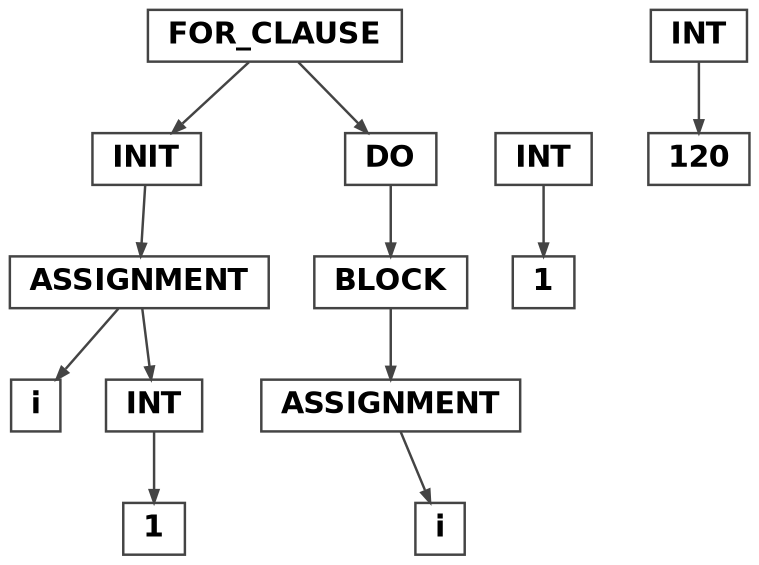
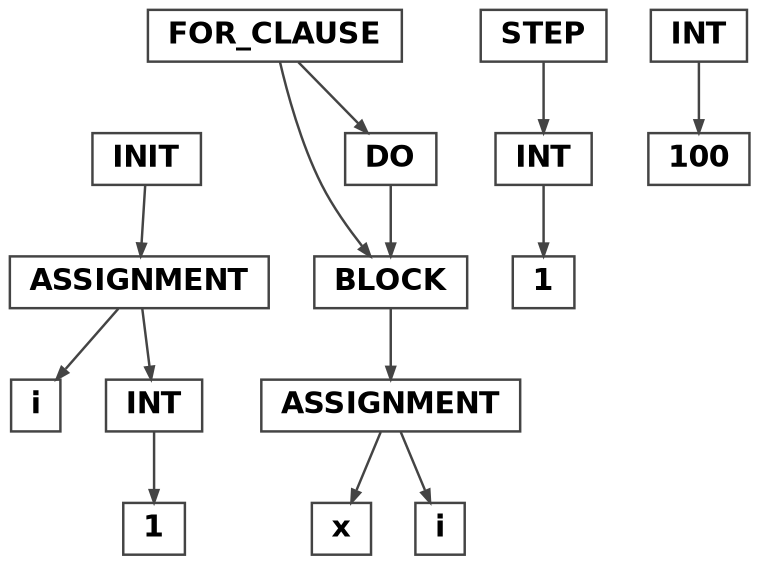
none -> (544, 36)
(216, 93) -> (310, 159)
(699, 159) -> (699, 159)
none -> (341, 529)
